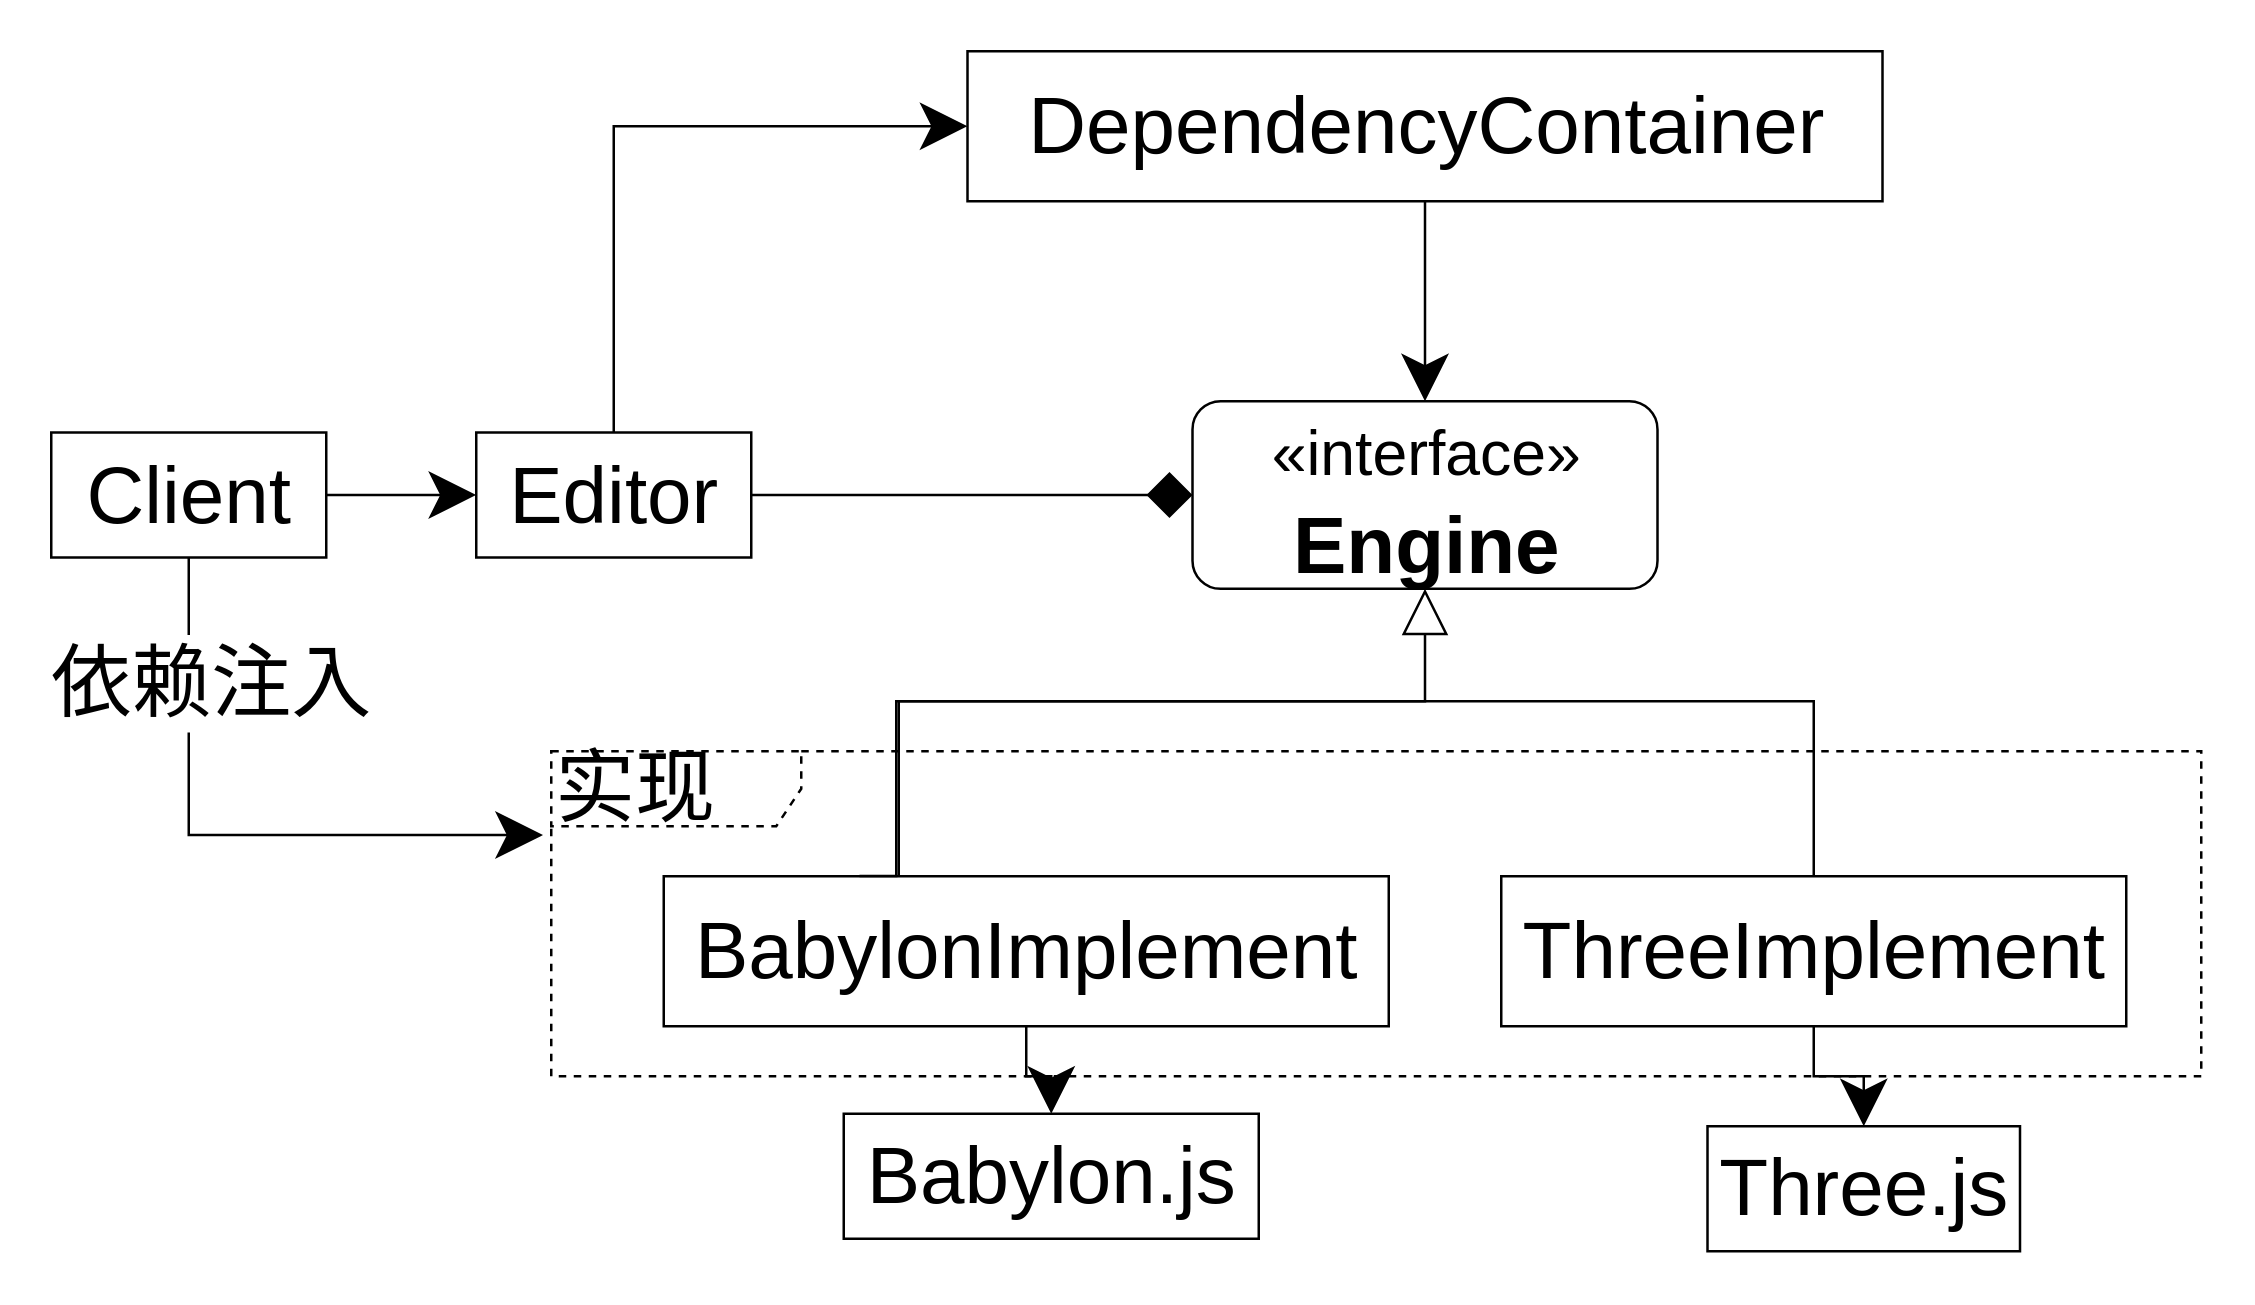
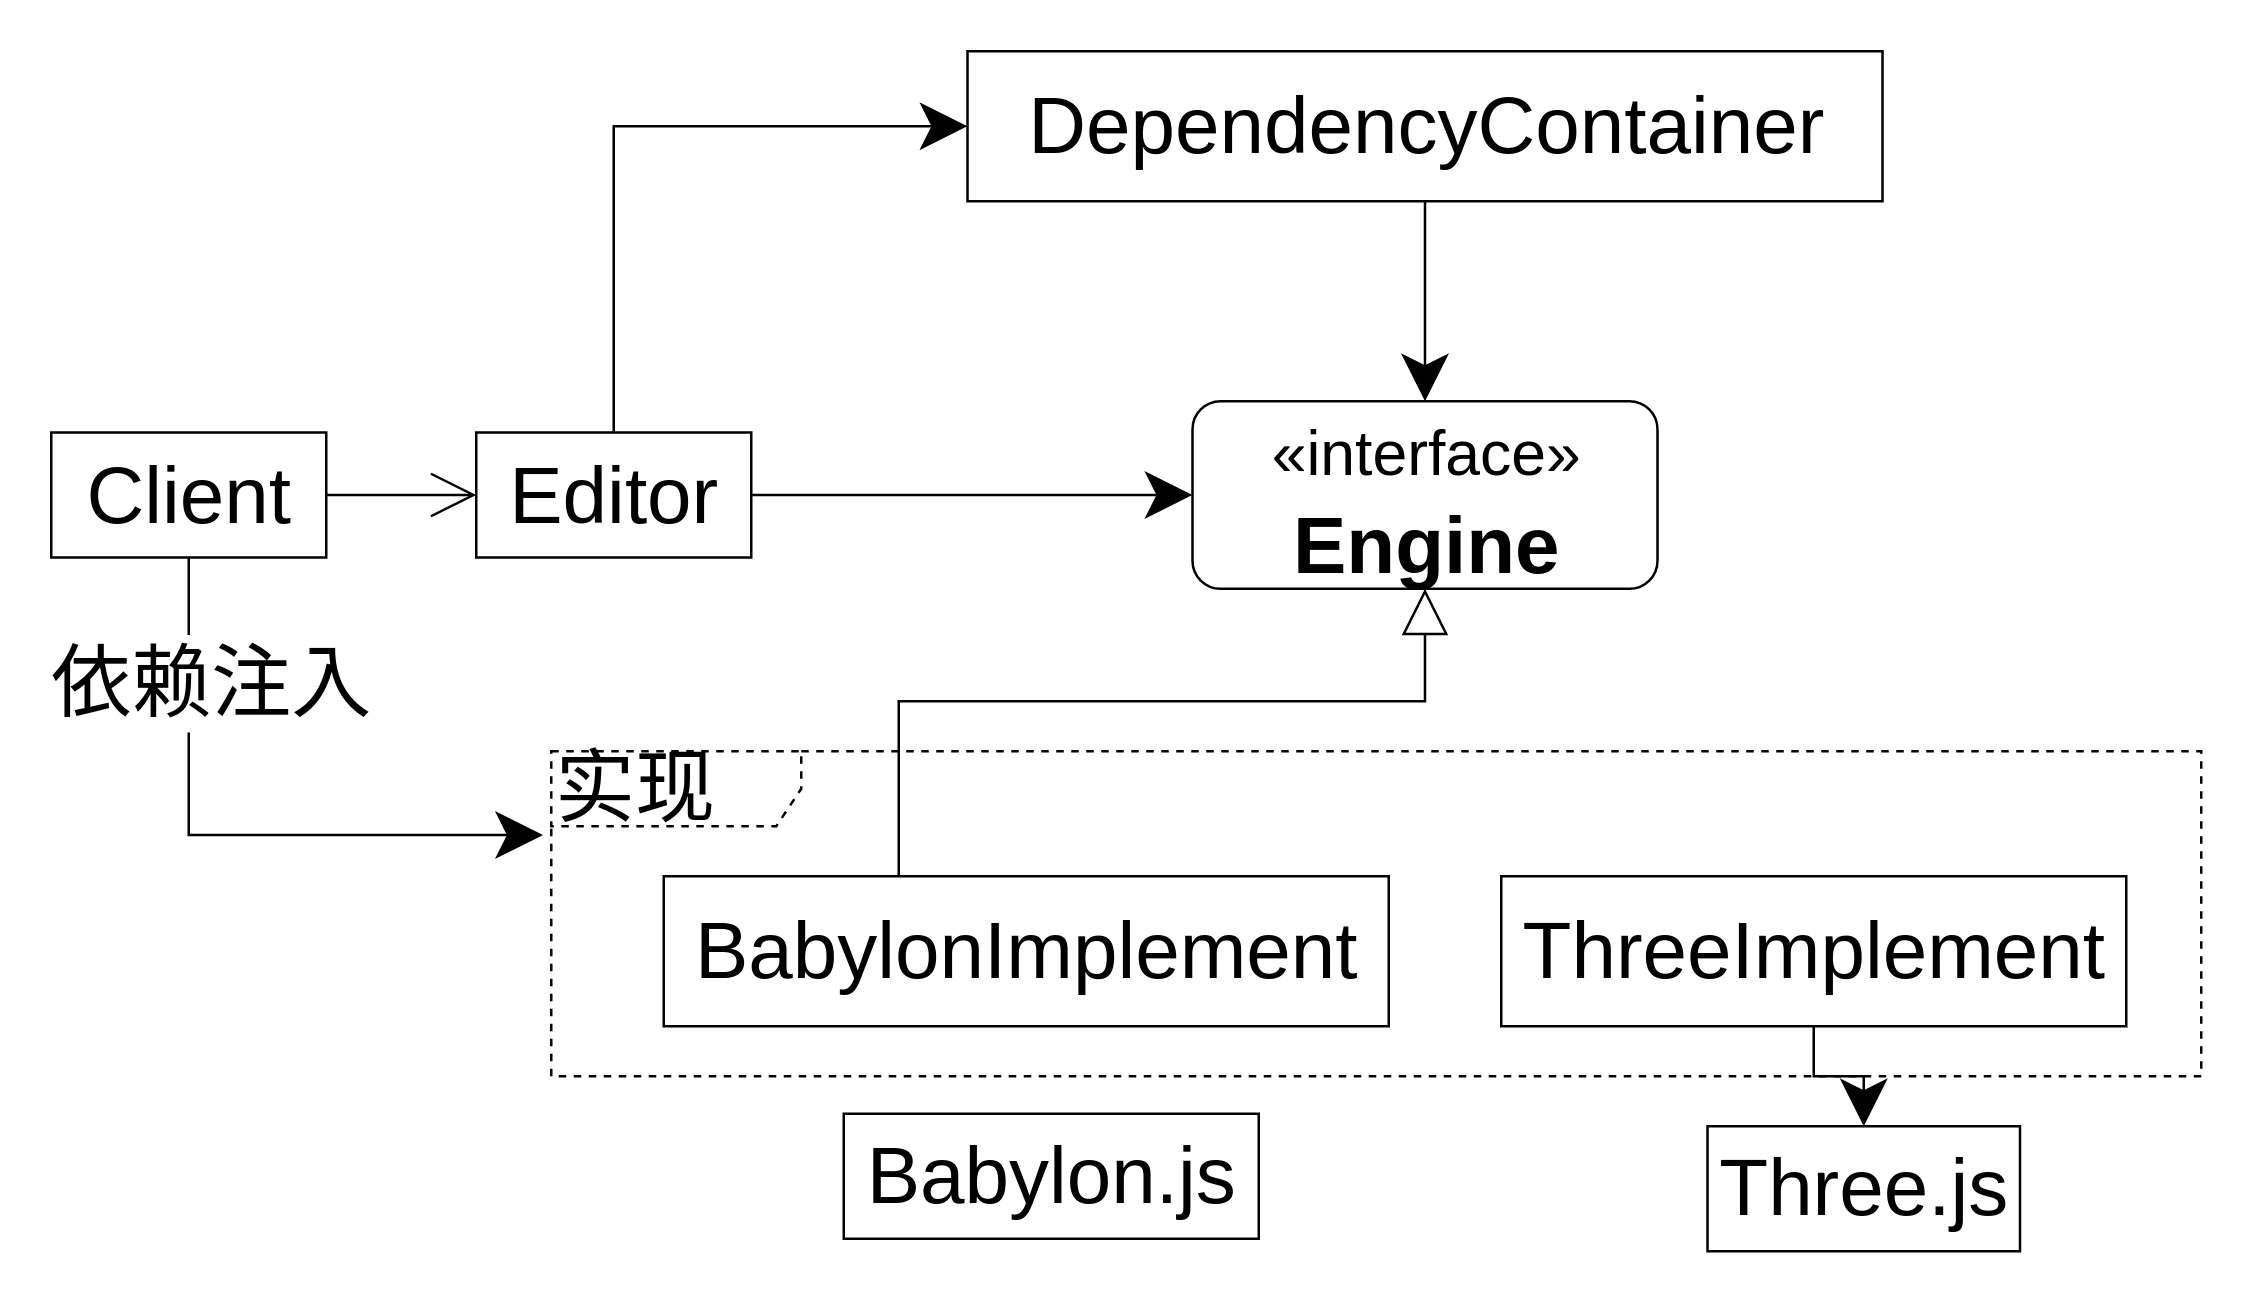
(439, 495) -> (453, 495)
(1147, 495) -> (1151, 495)
(1645, 701) -> none
(1026, 1048) -> none
